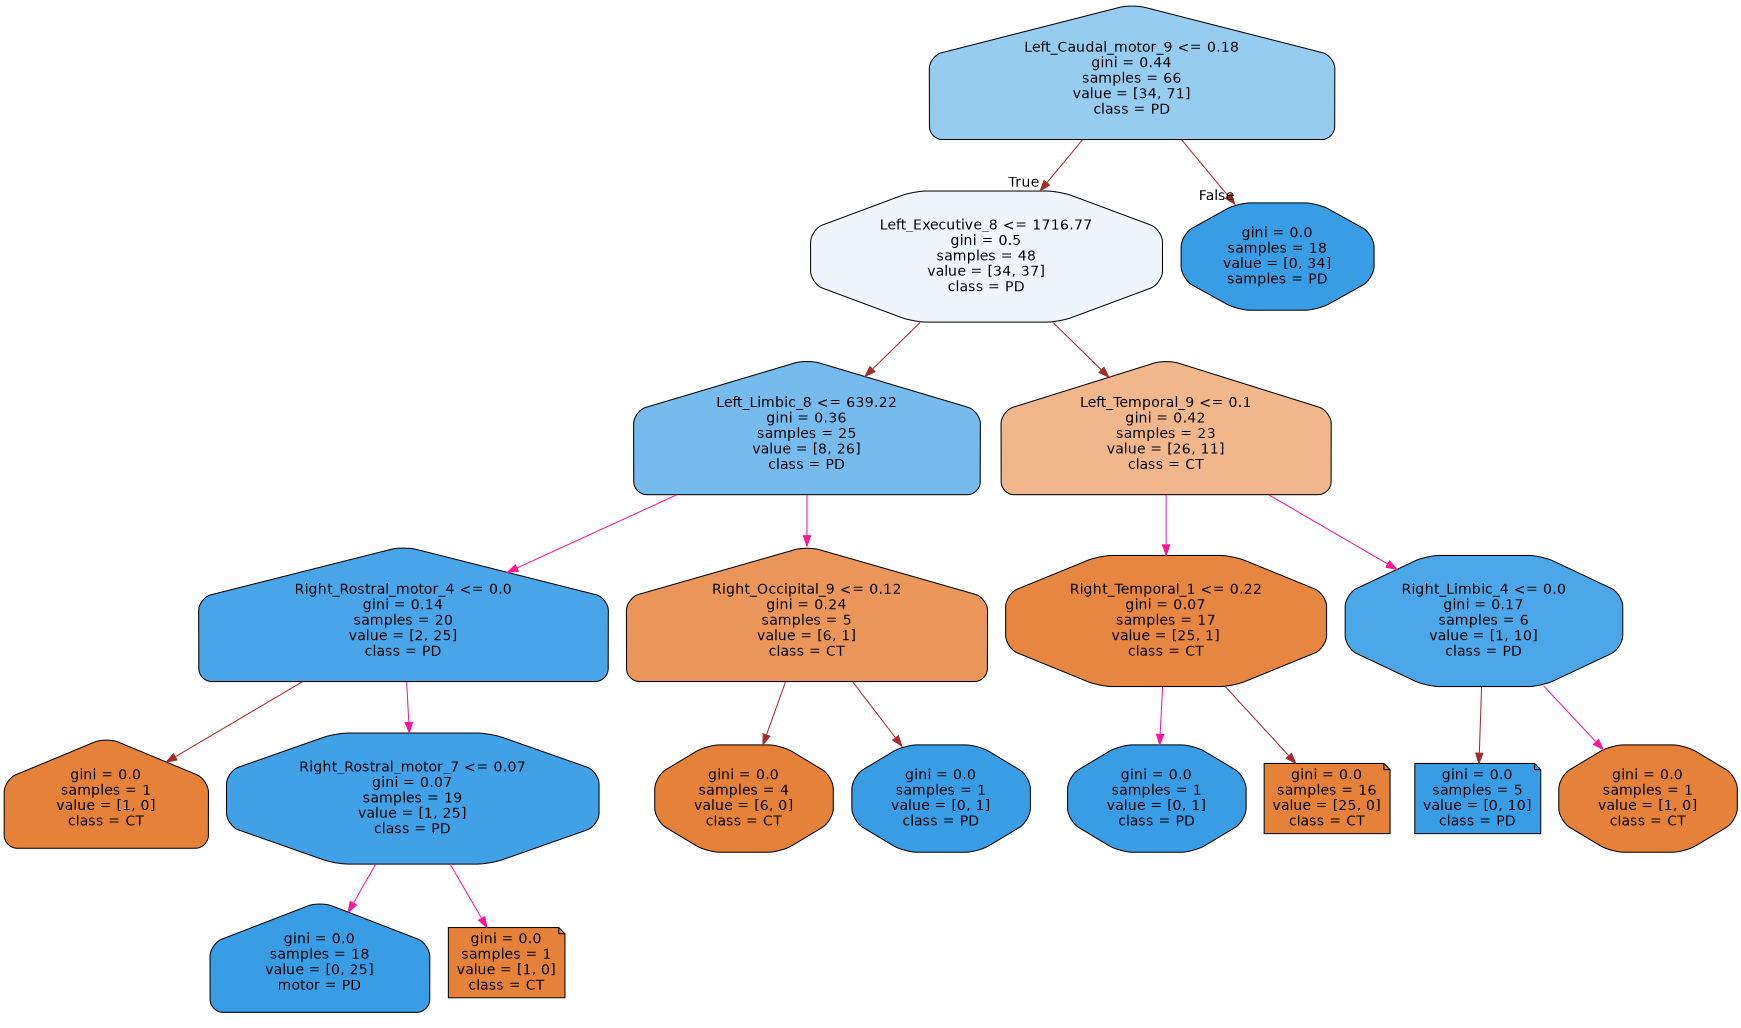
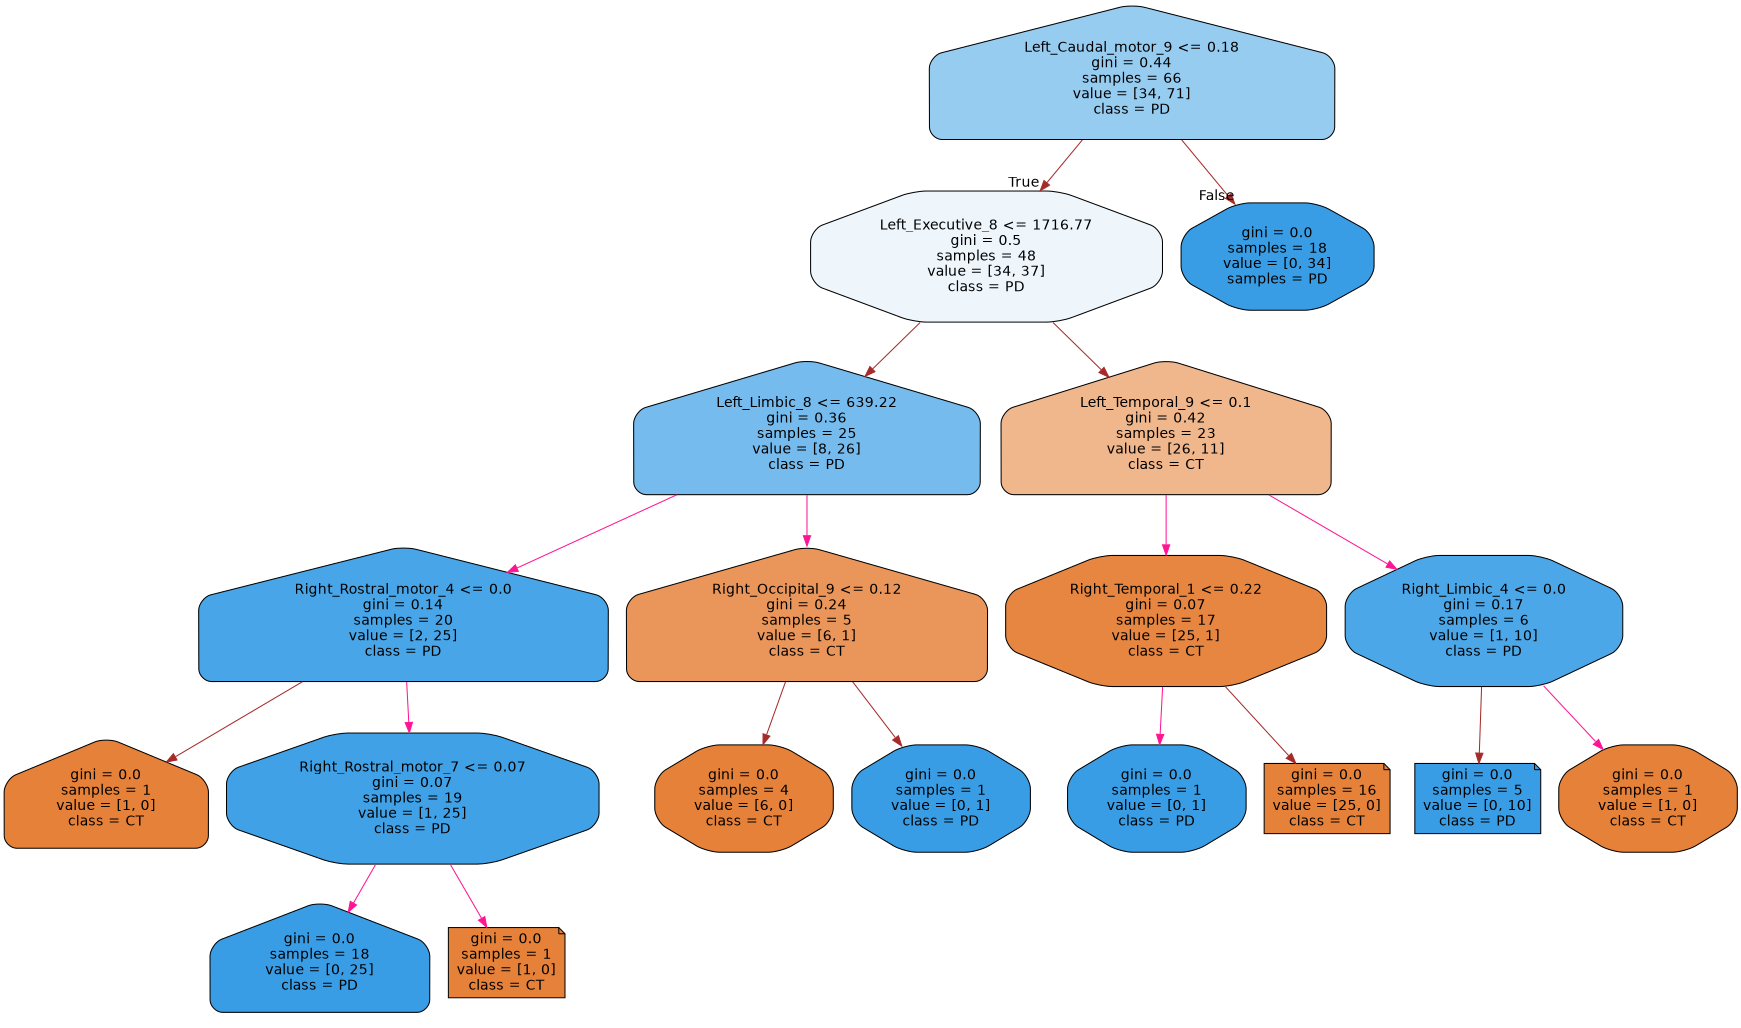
(320, 963) -> (320, 963)
